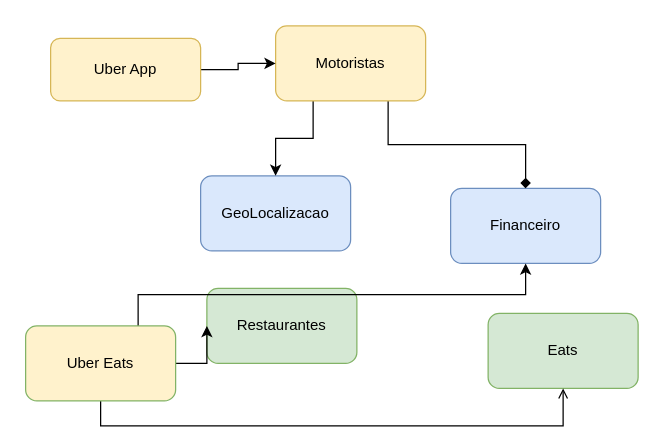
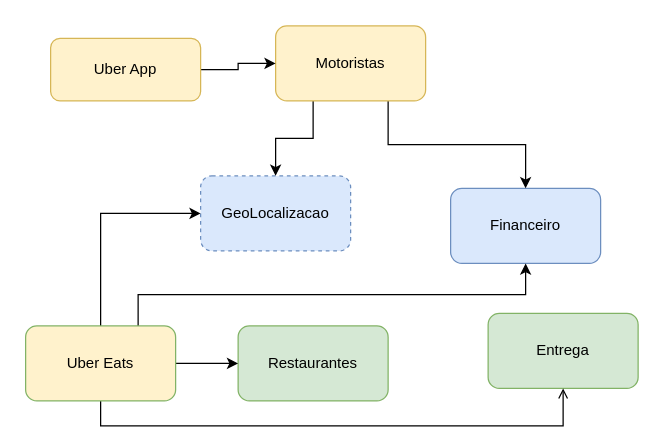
(526, 177) -> (526, 178)
(276, 213) -> (276, 213)
none -> (101, 223)
(282, 326) -> (313, 363)
(563, 351) -> (563, 351)
